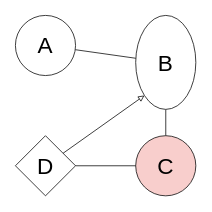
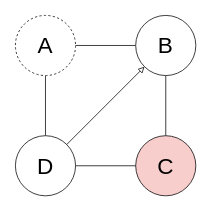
(45, 45) -> (45, 45)
(165, 62) -> (165, 45)
none -> (45, 105)
(45, 165) -> (45, 165)
